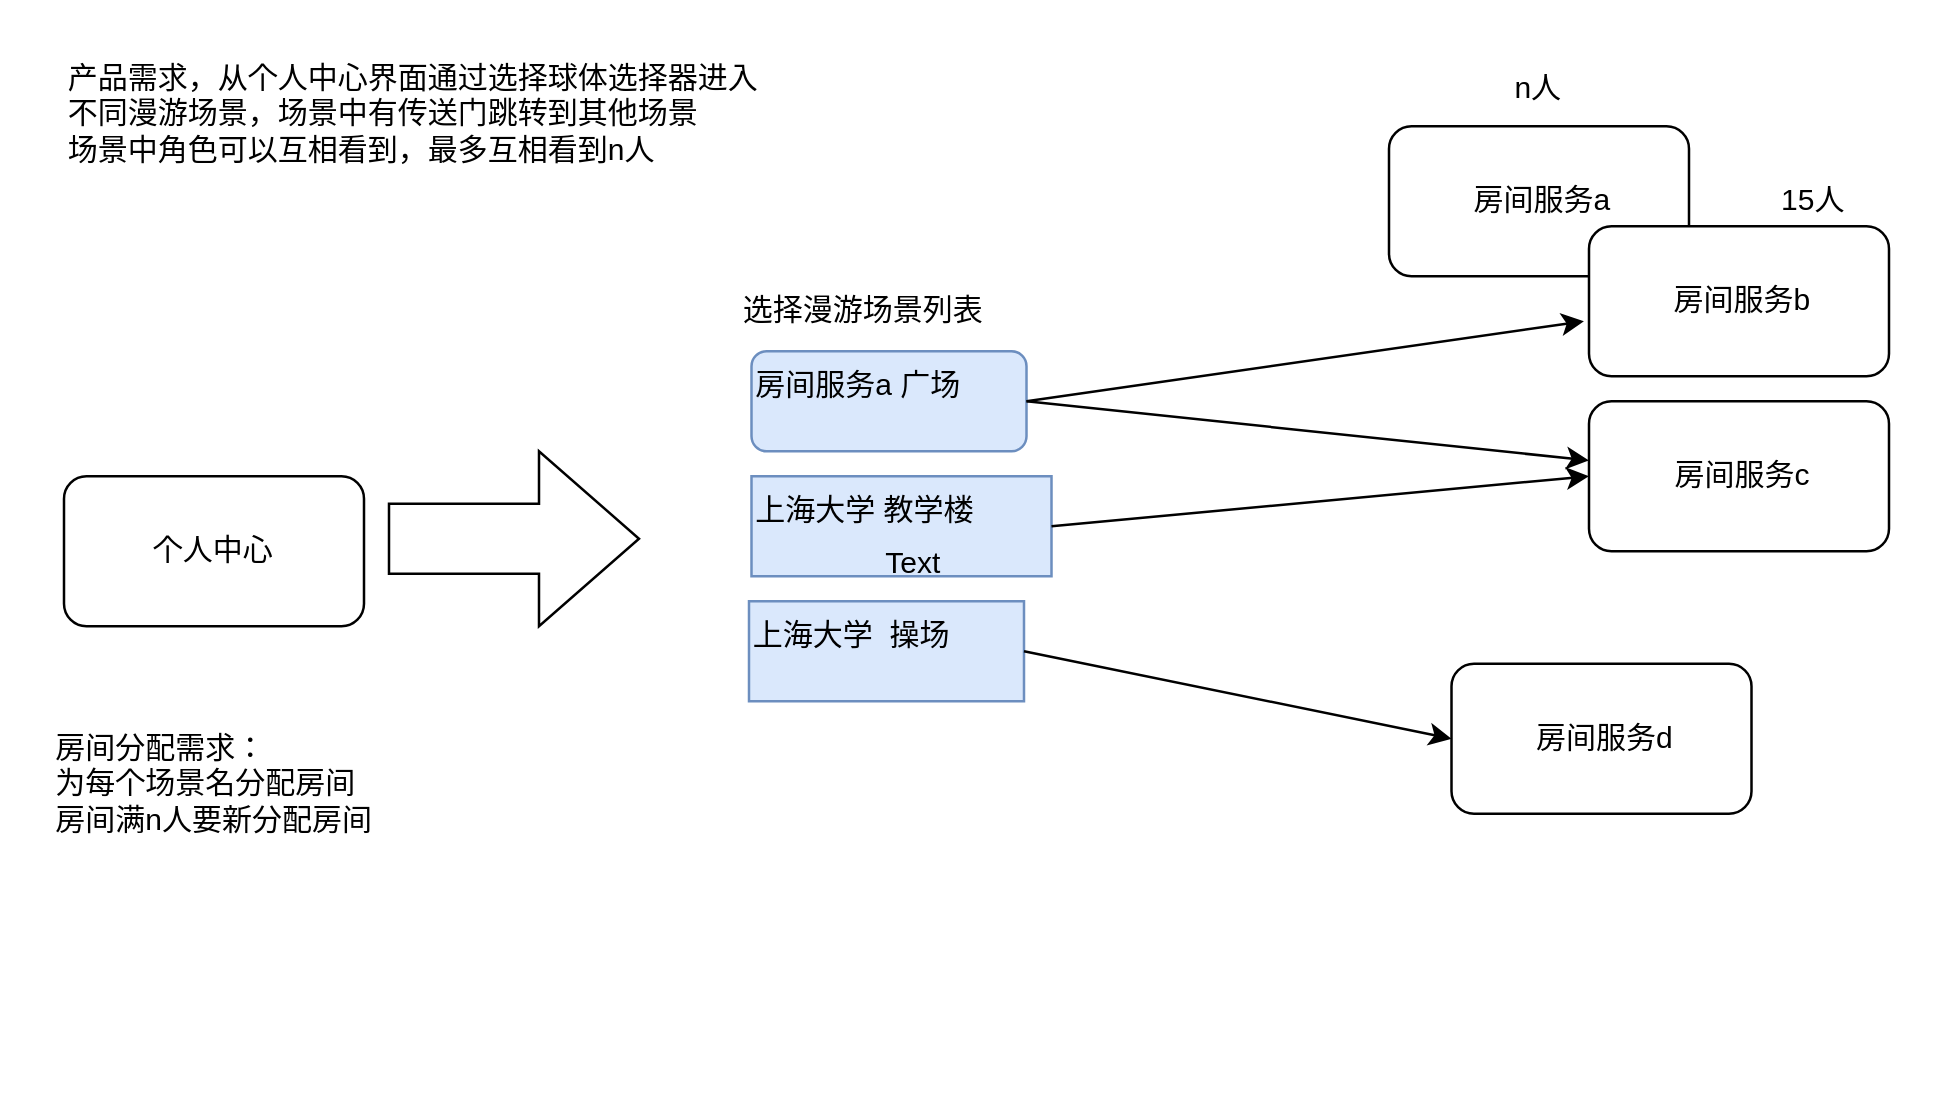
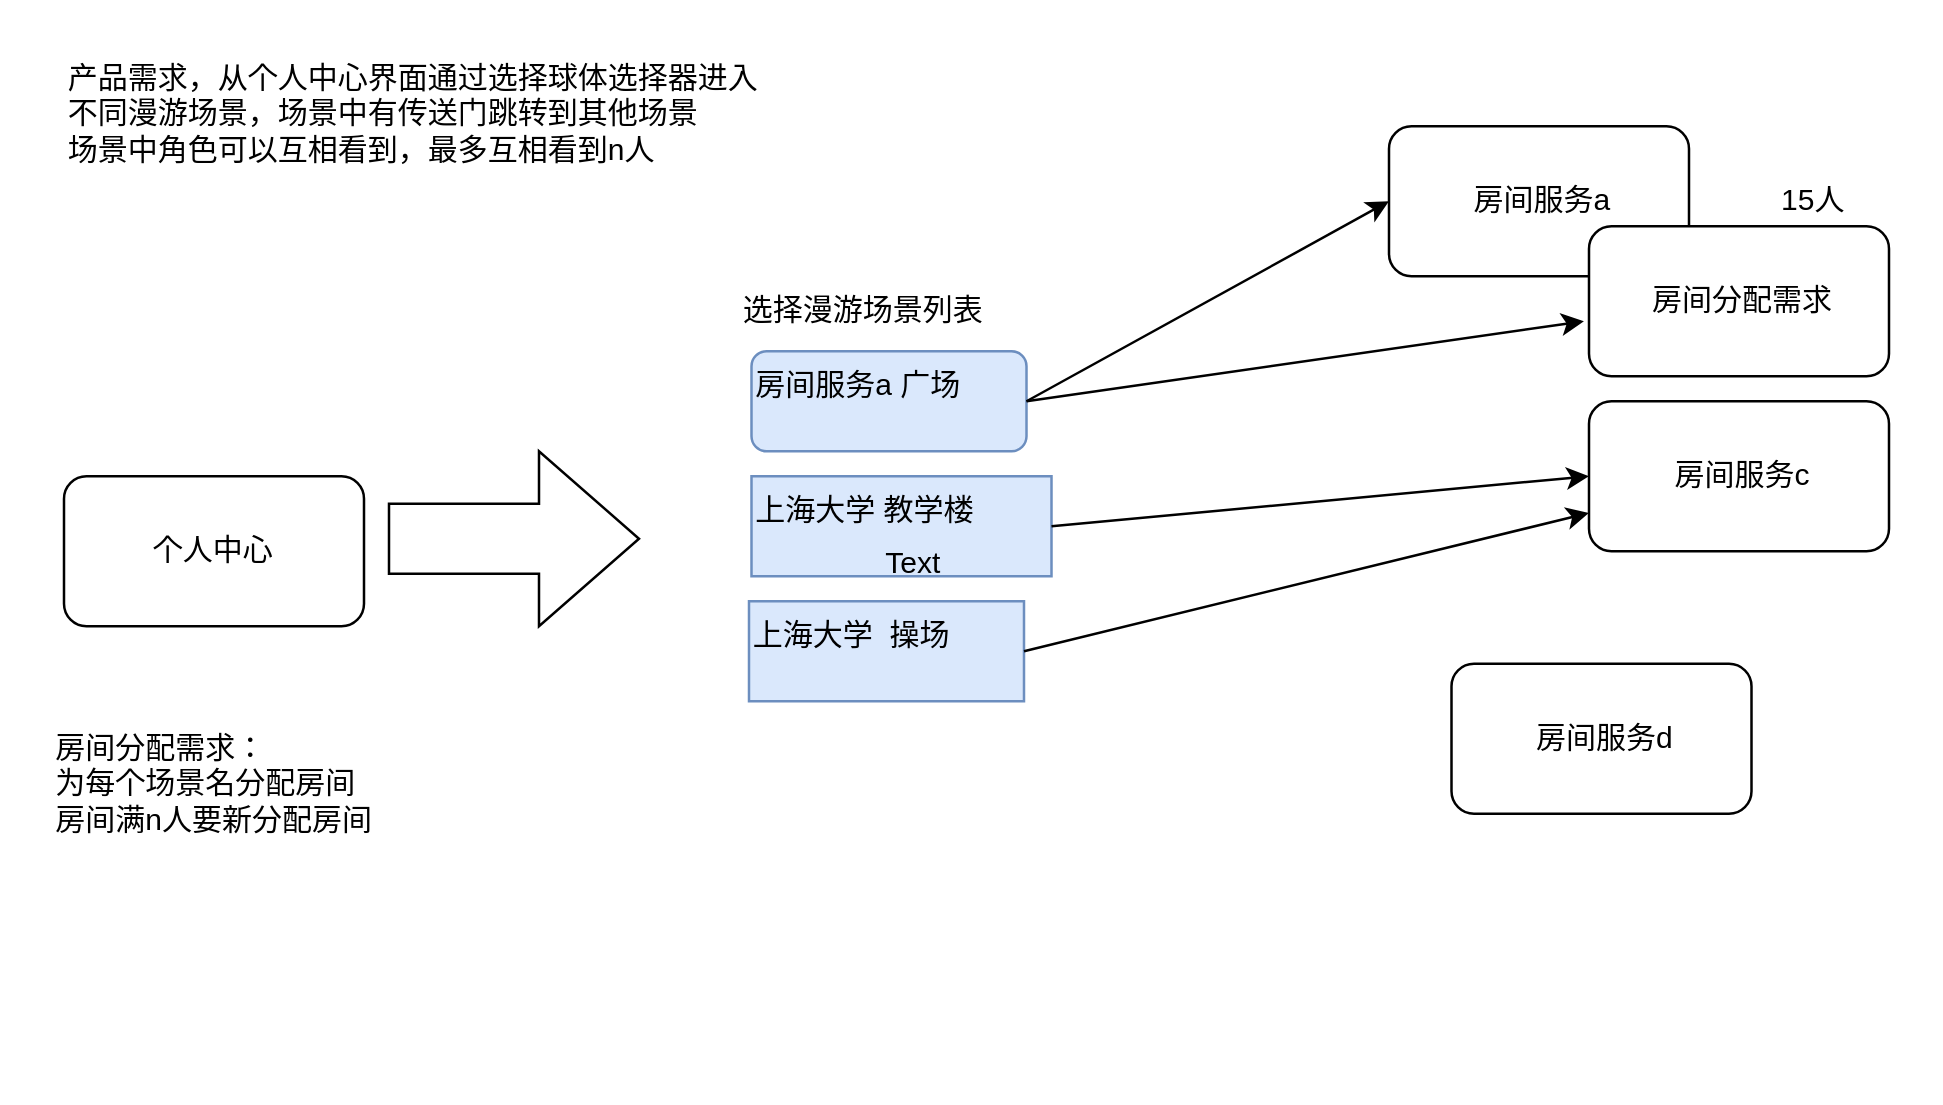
(1539, 89) -> none
(1739, 301) -> (1739, 301)
(1307, 431) -> (1205, 303)
(1230, 693) -> (1298, 584)
